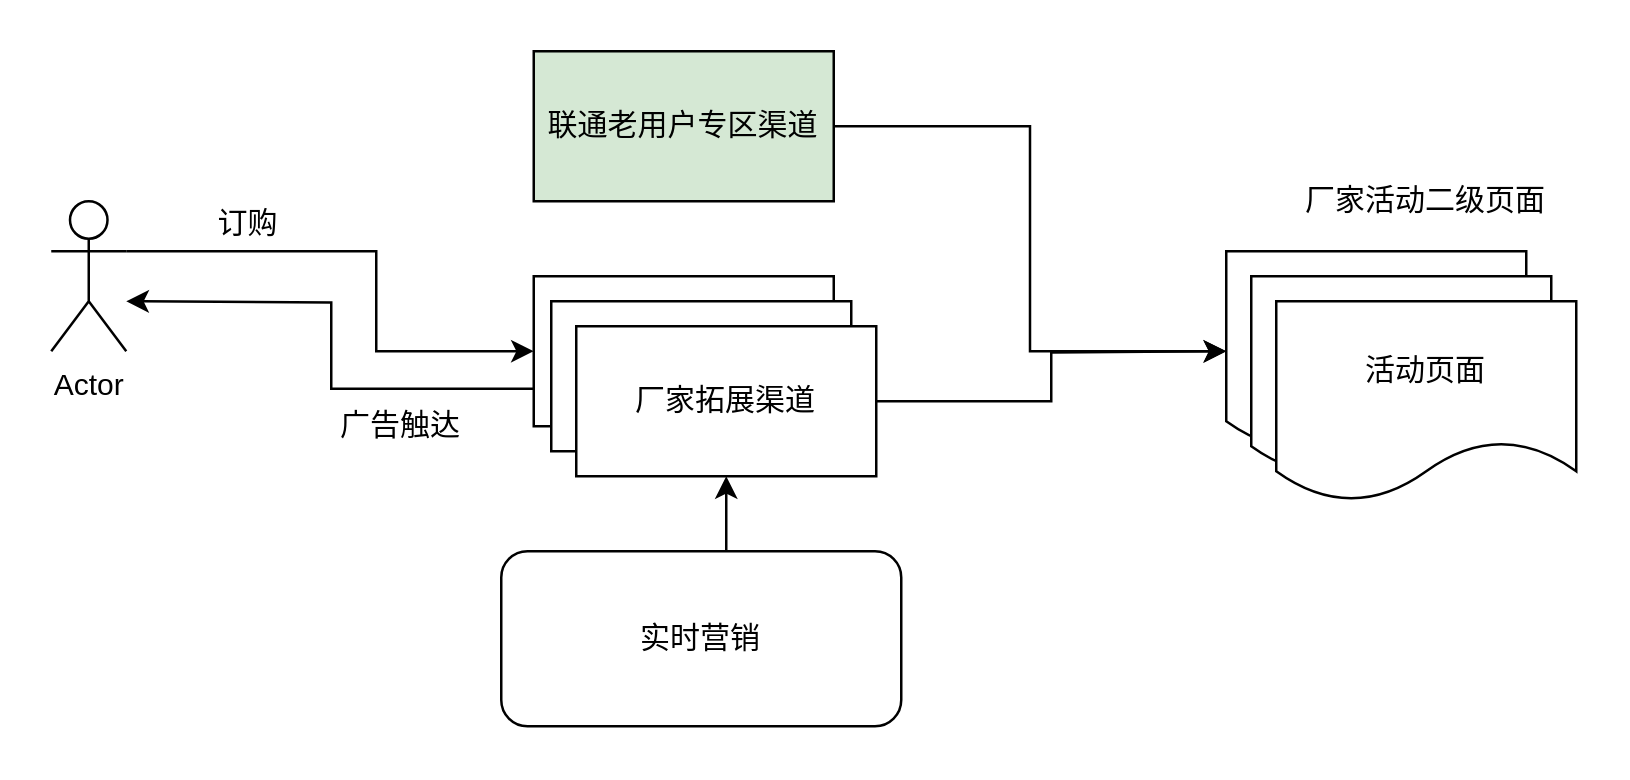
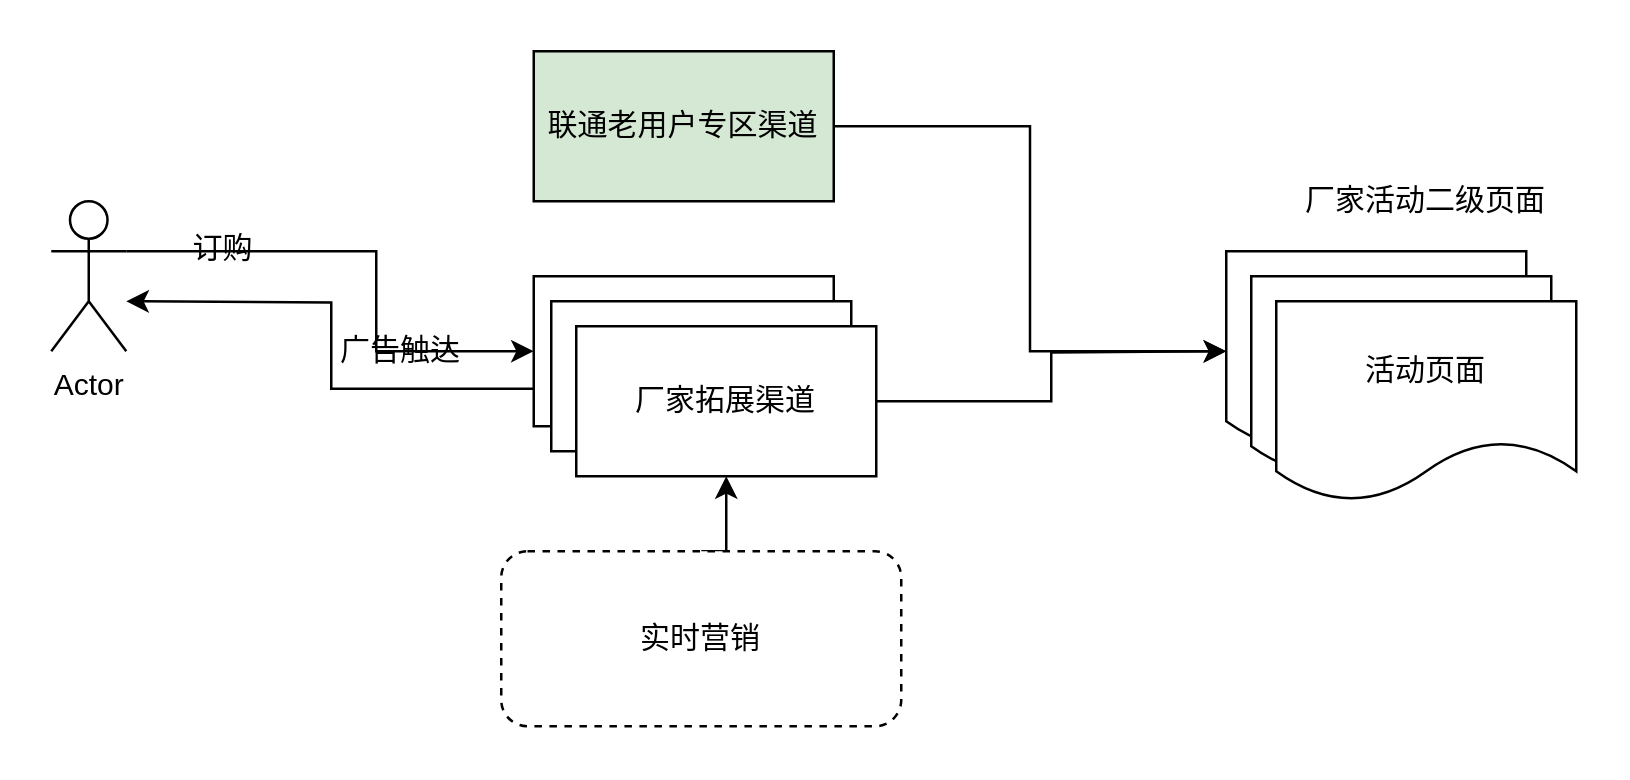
(249, 224) -> (224, 249)
(401, 426) -> (401, 351)
(701, 639) -> (701, 639)
